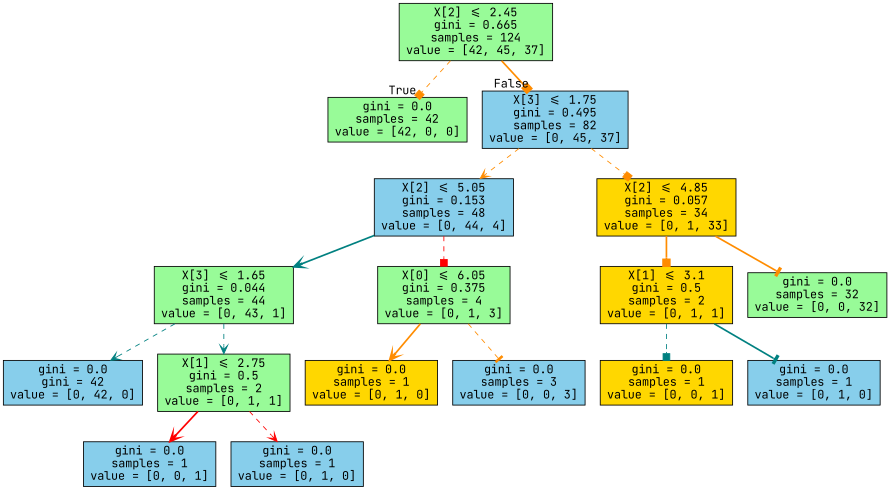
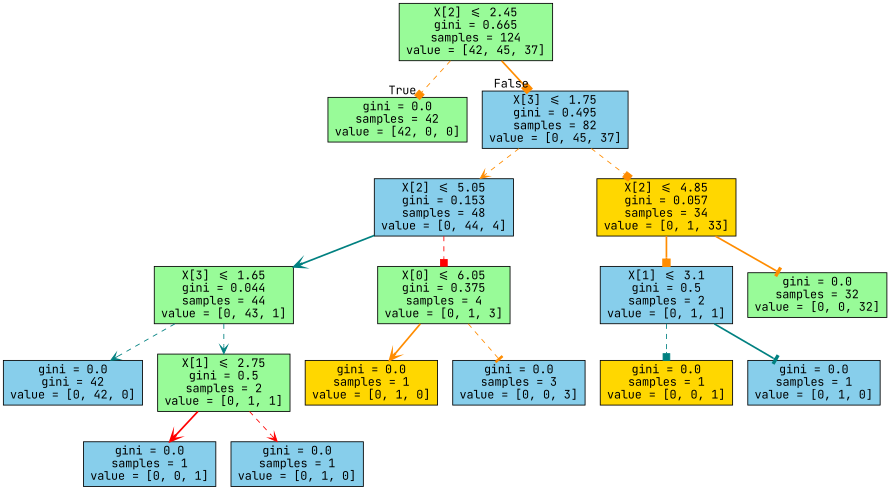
(666, 295) -> (666, 295)
